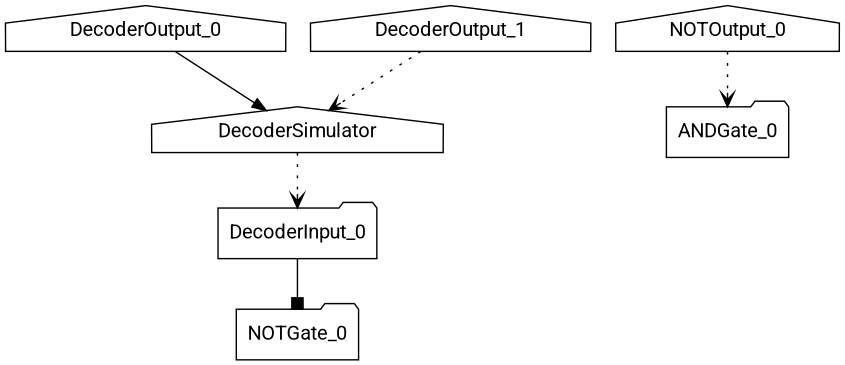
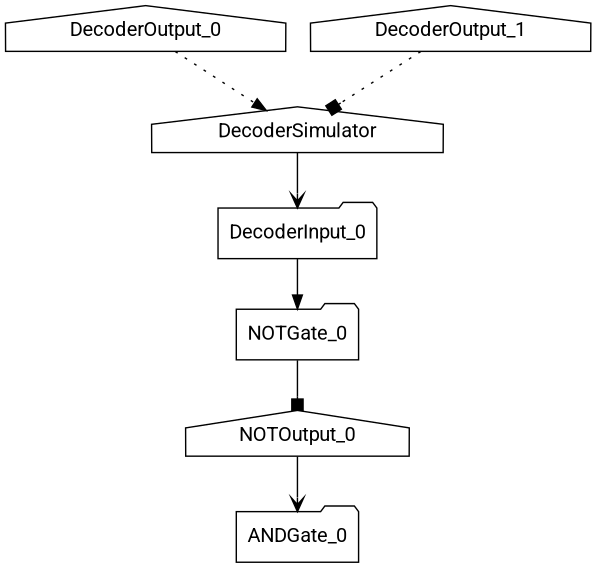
(728, 72) -> (297, 477)
(215, 77) -> (215, 77)
(381, 77) -> (381, 77)
(297, 173) -> (297, 173)
(297, 277) -> (297, 277)
none -> (297, 378)
